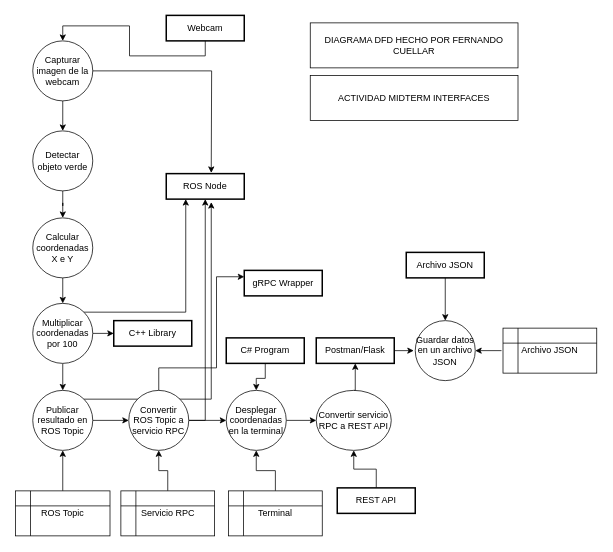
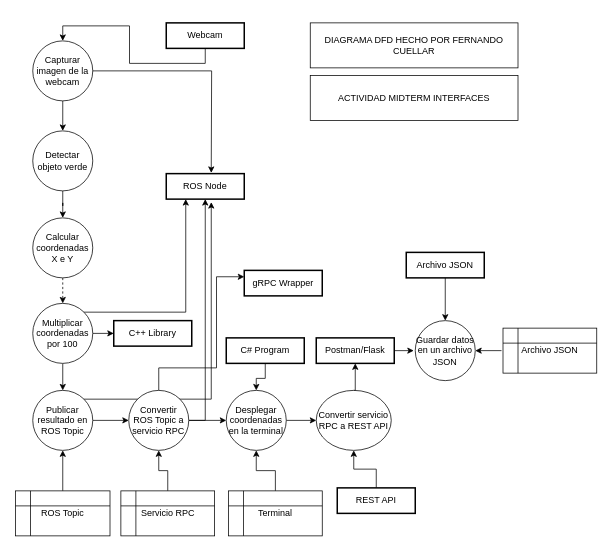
(205, 28) -> (205, 36)
(63, 287) -> (63, 287)
